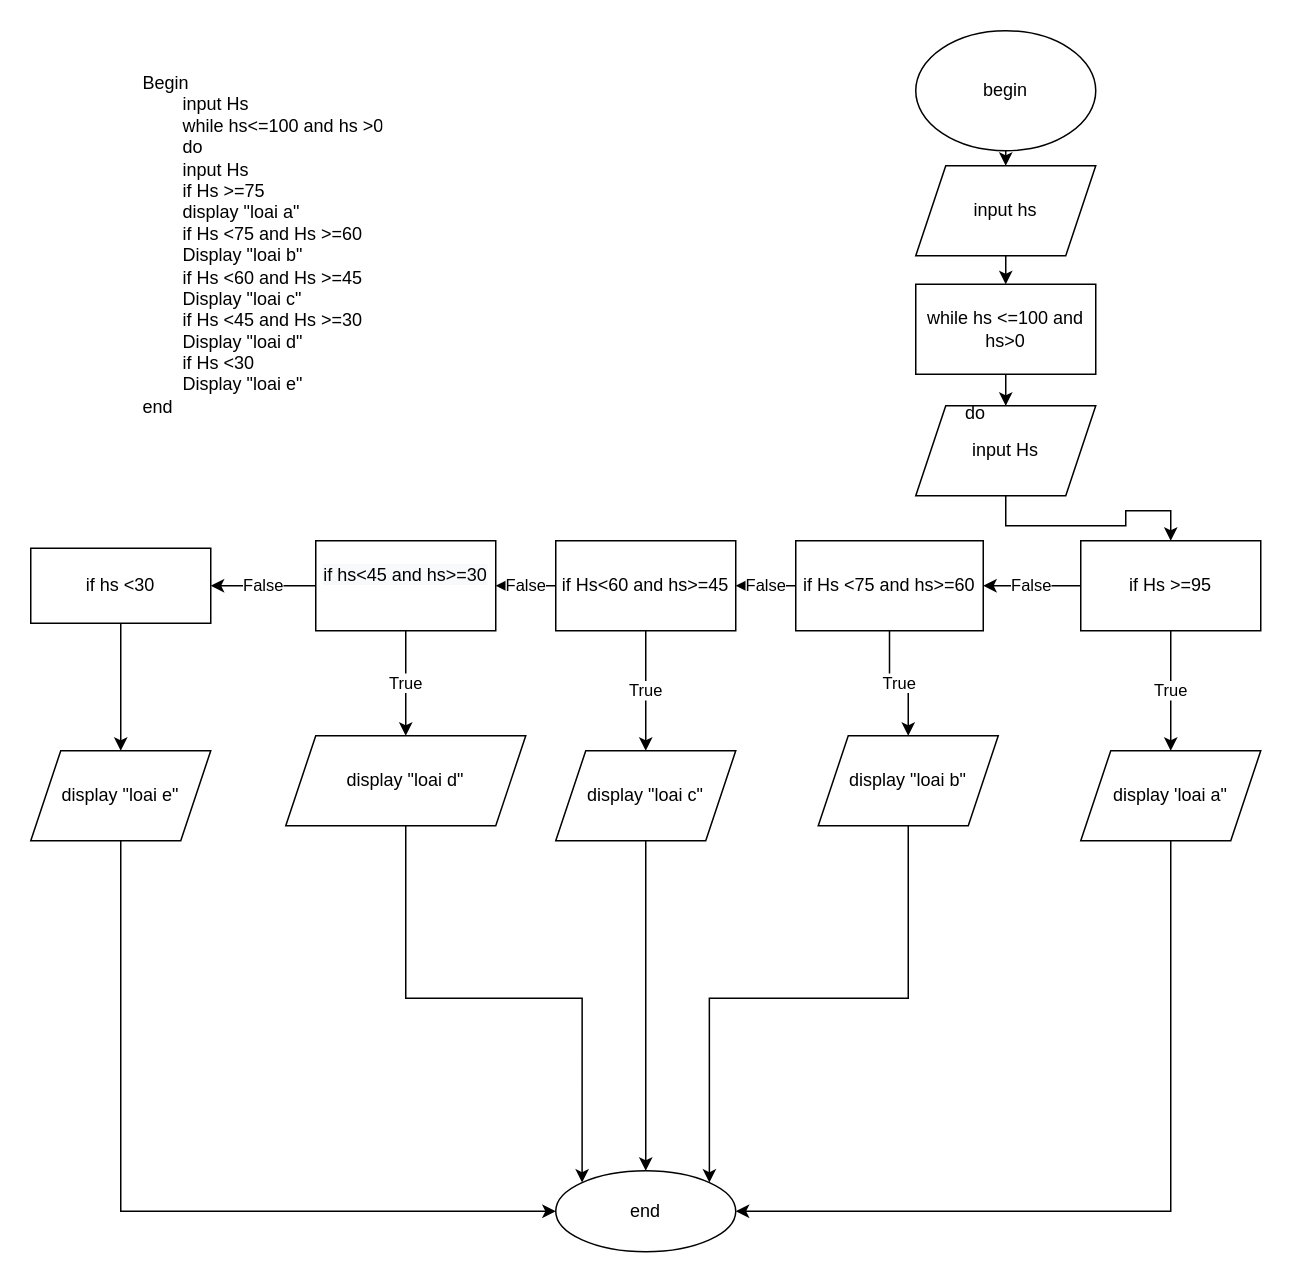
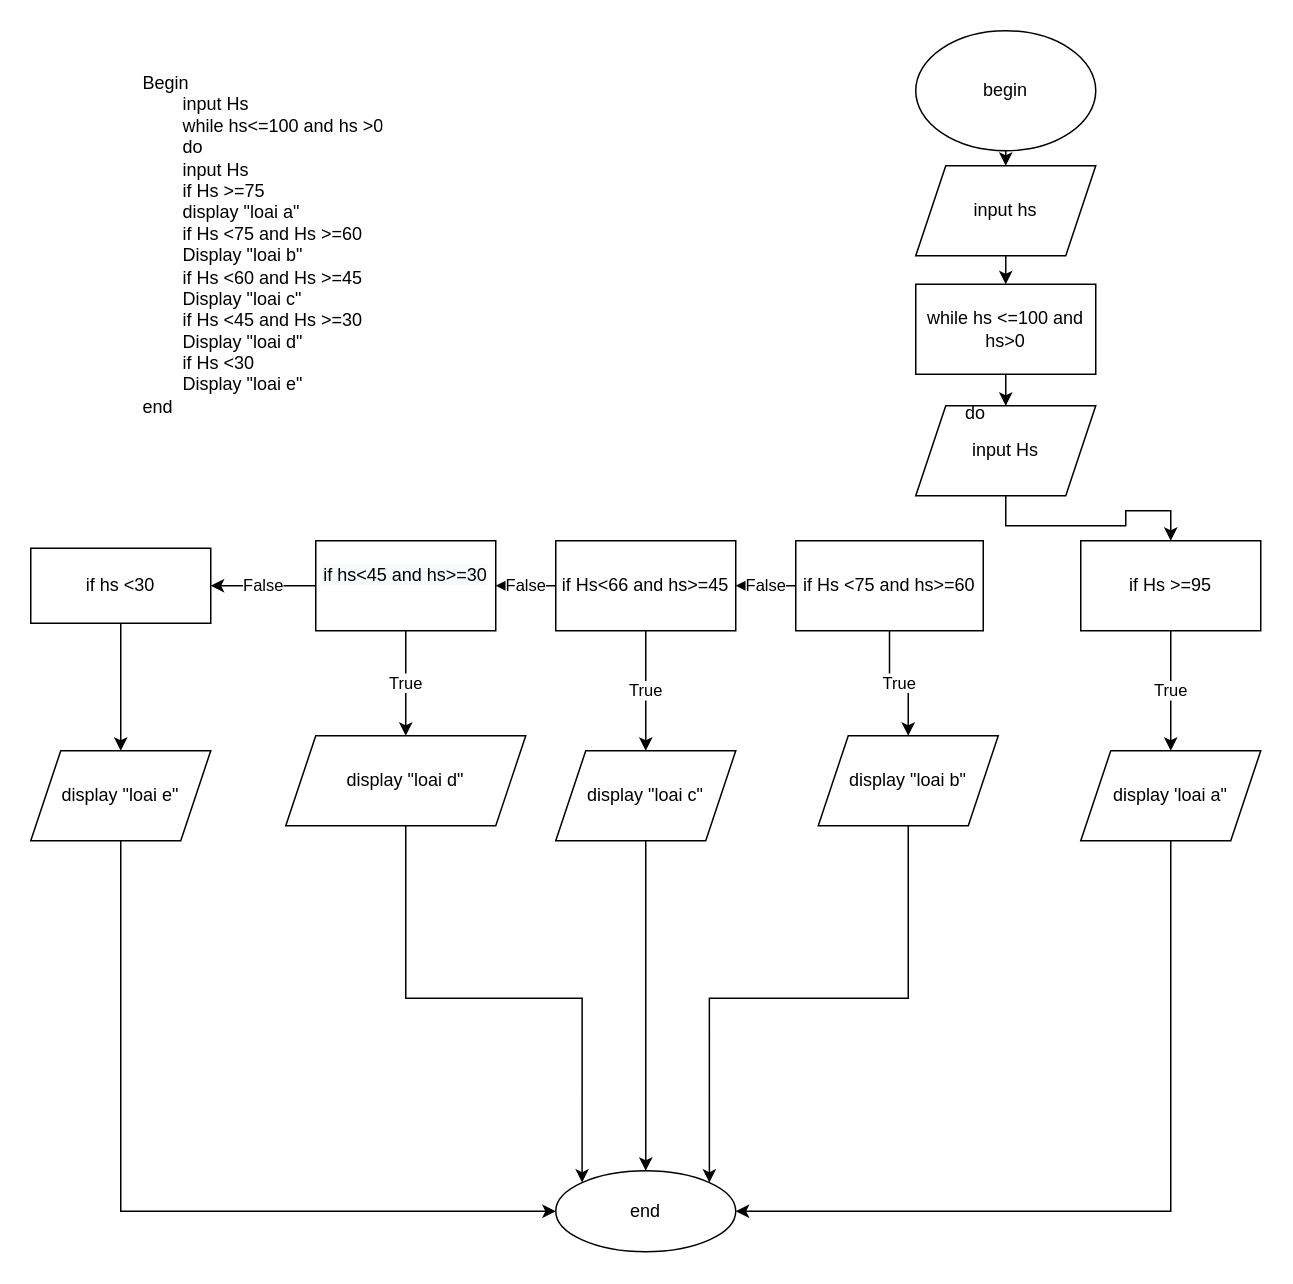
(646, 586) -> (646, 586)
(1037, 586) -> none
